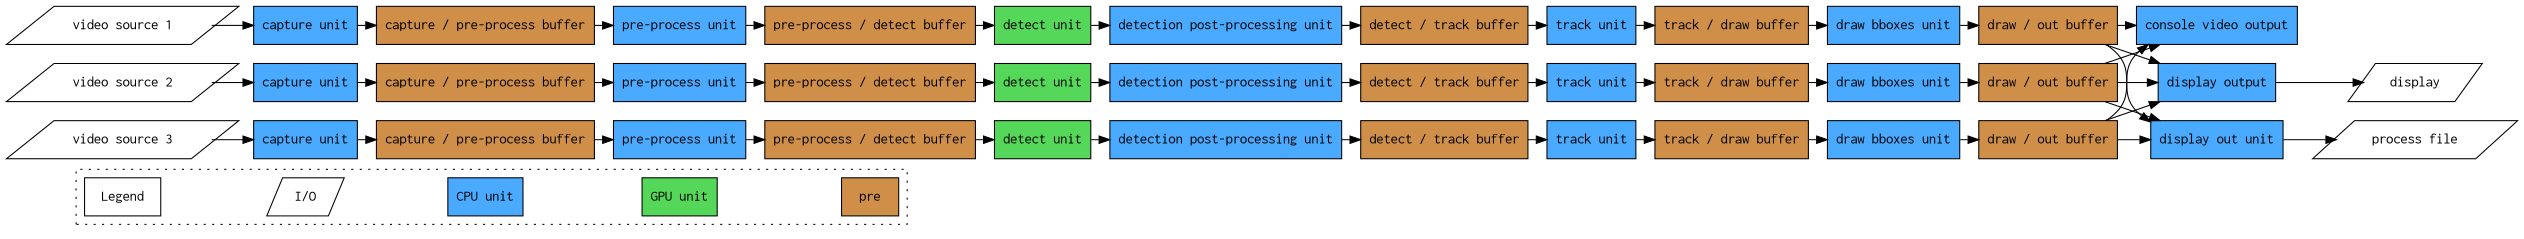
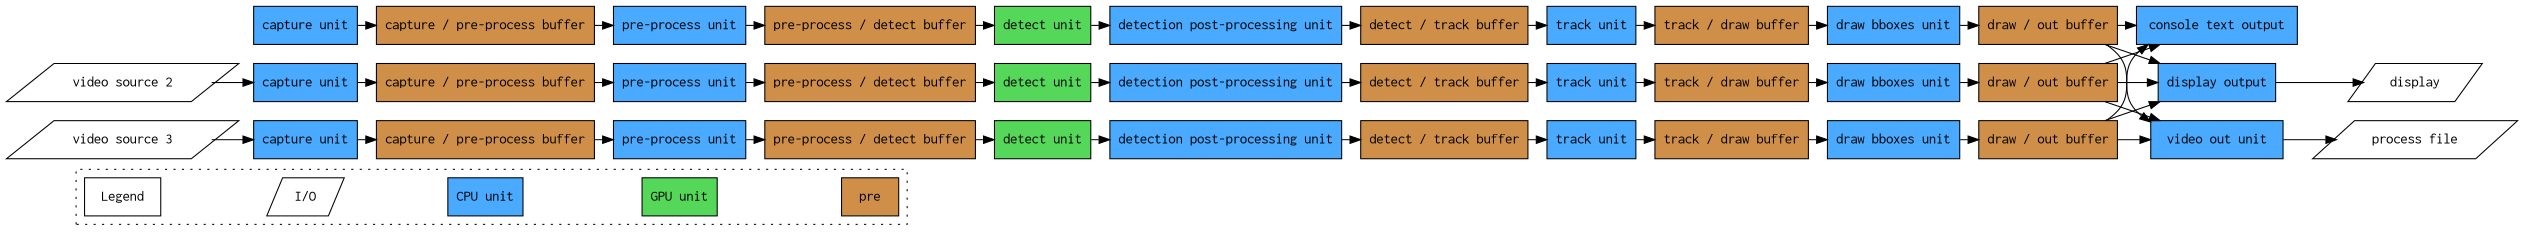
(123, 25) -> none
(2217, 25) -> (2217, 25)
(2217, 140) -> (2217, 140)
